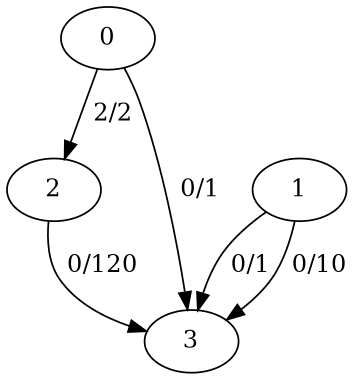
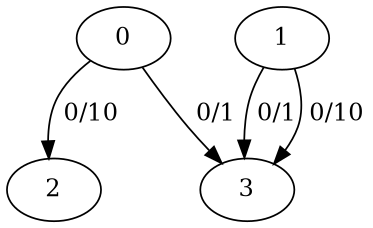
(110, 114) -> (88, 114)
(68, 289) -> none
